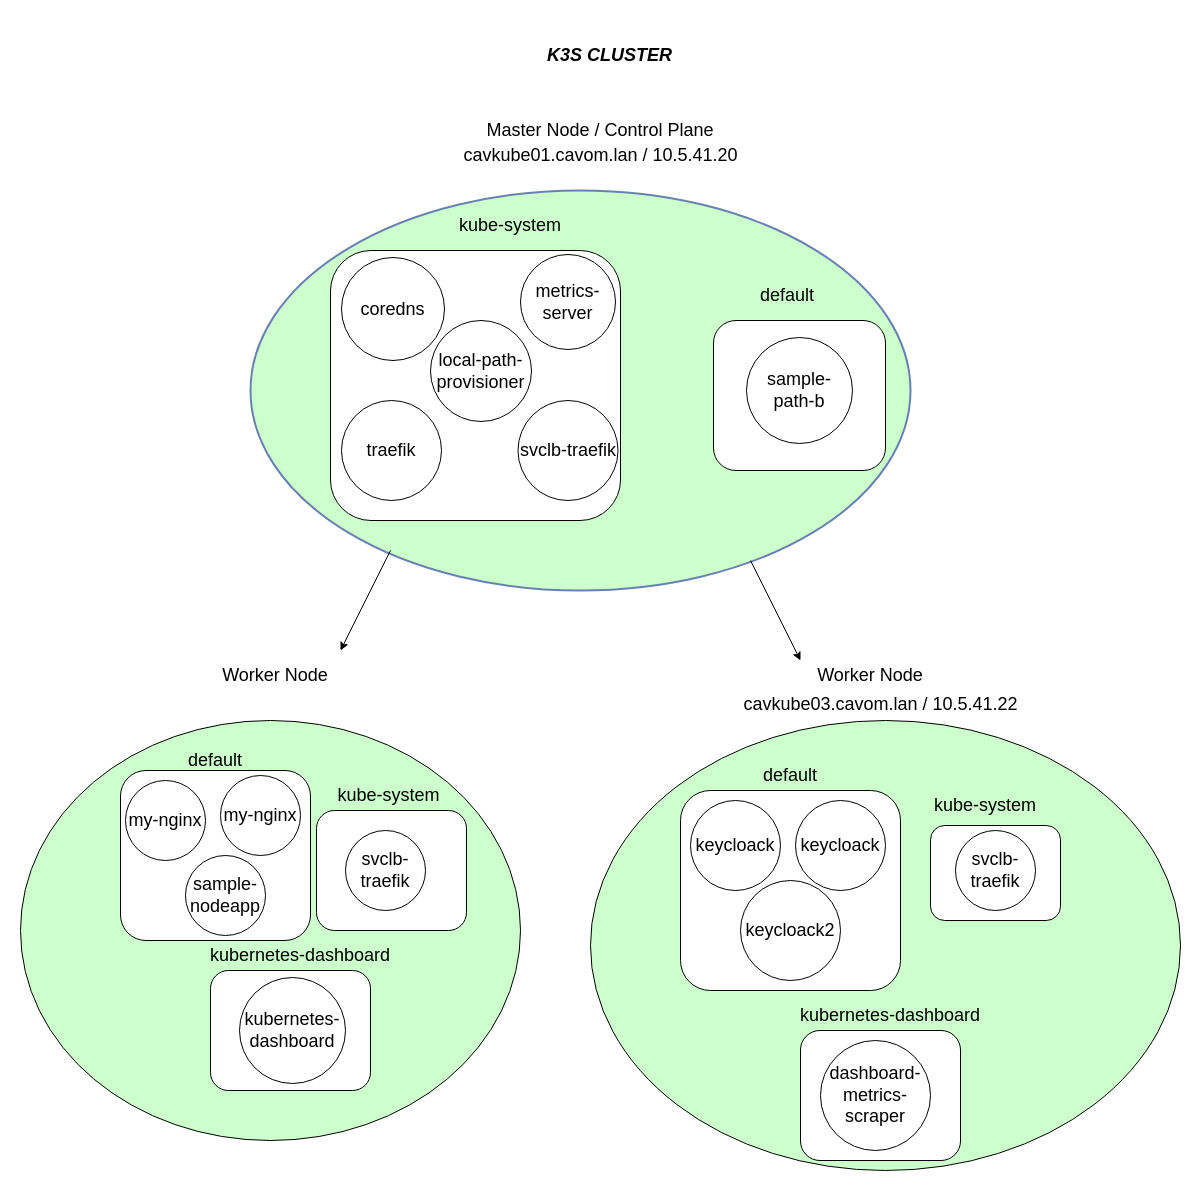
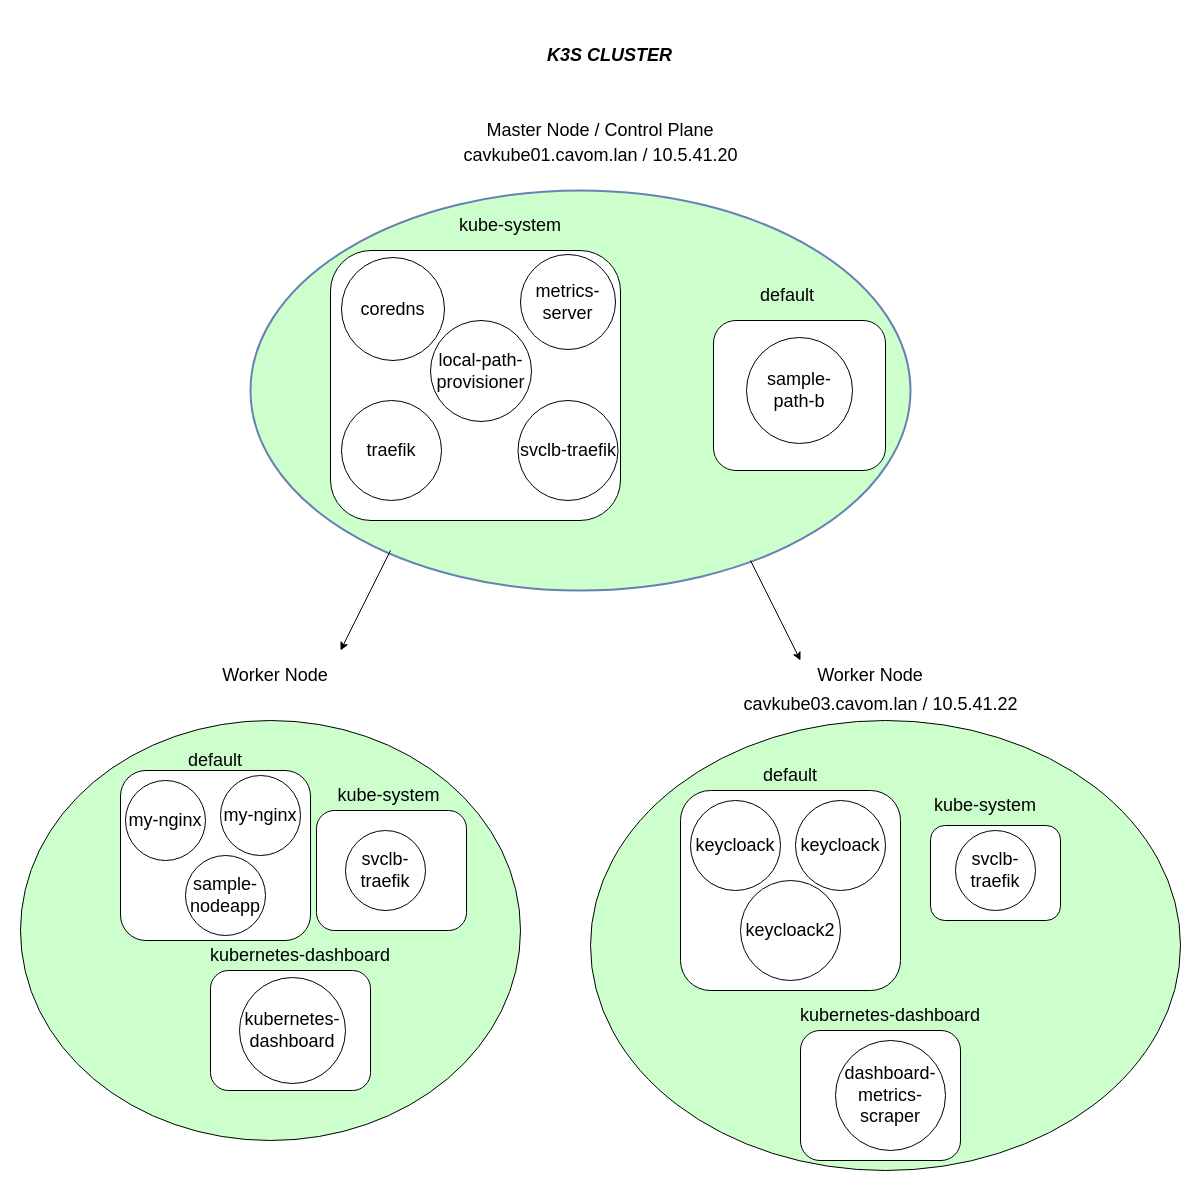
(876, 1096) -> (891, 1096)
